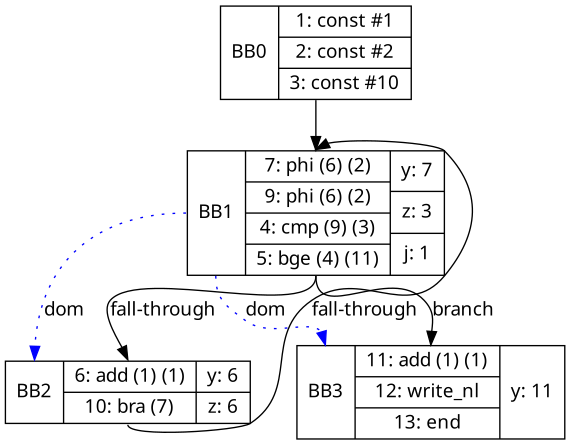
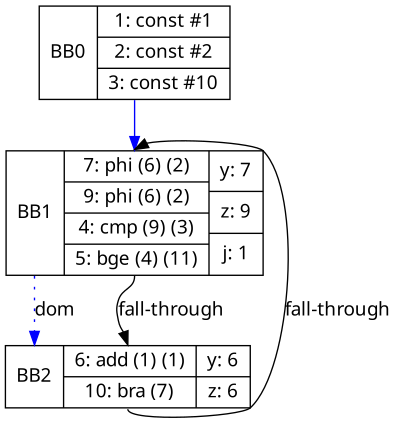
(316, 118) -> (135, 118)
(417, 212) -> (236, 212)
(431, 392) -> none
